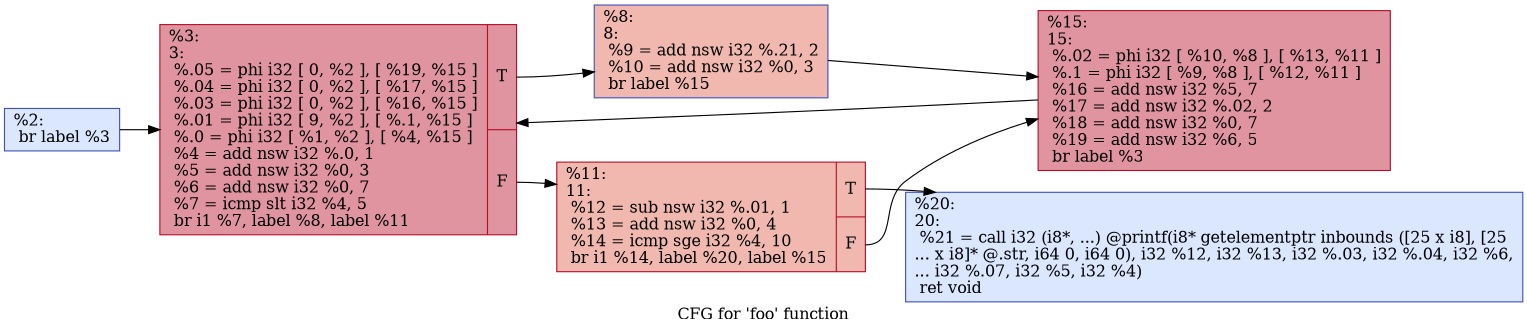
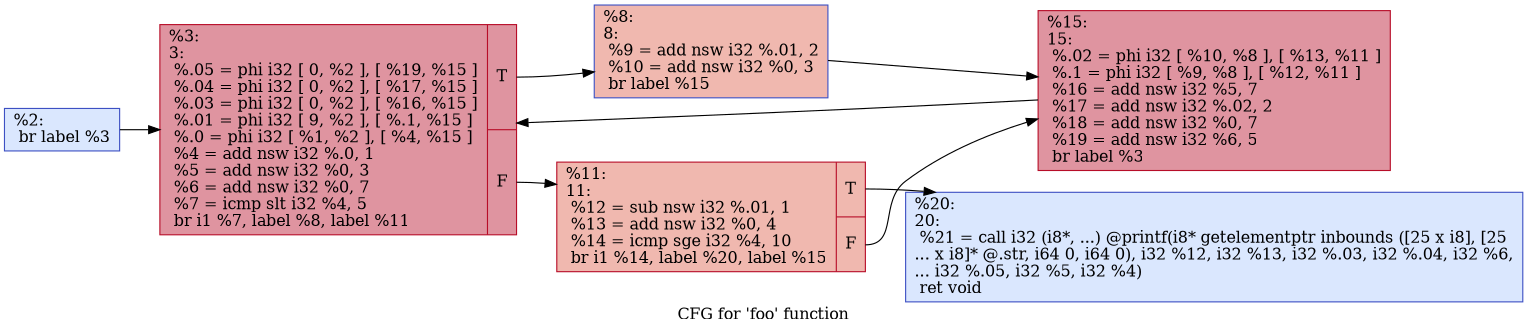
(711, 51) -> (711, 51)
(1029, 272) -> (1029, 272)
